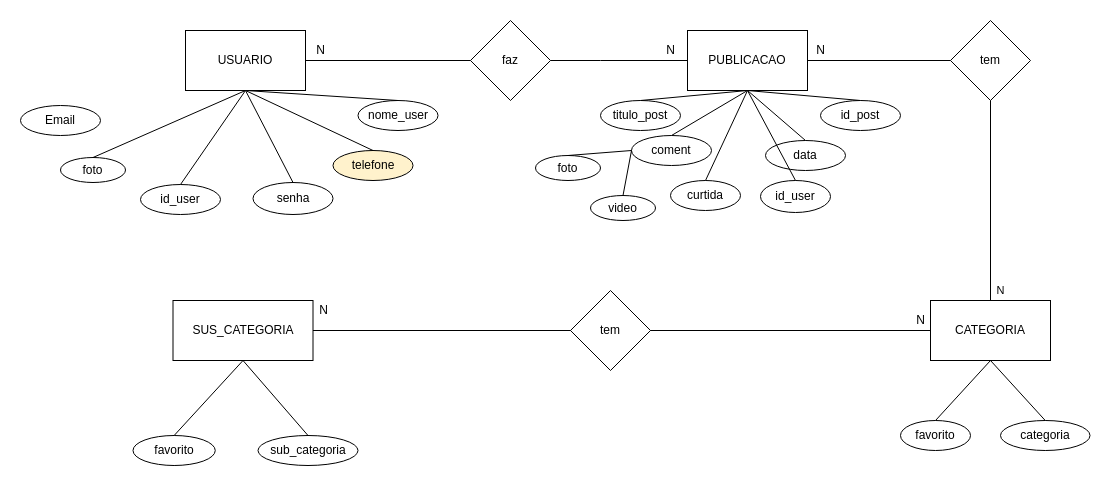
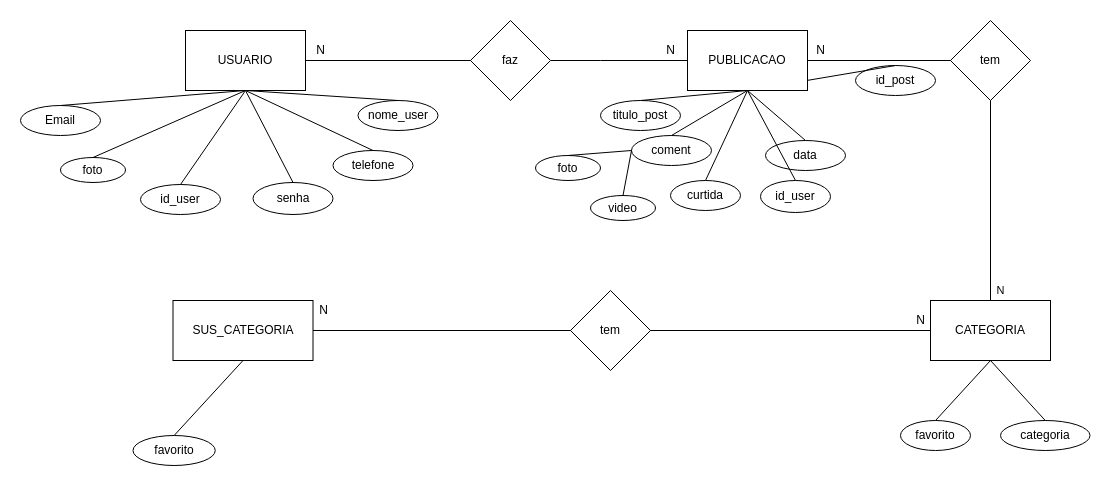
none -> (153, 98)
(861, 116) -> (896, 81)
(373, 166) -> (373, 166)
(276, 398) -> none
(308, 451) -> none
